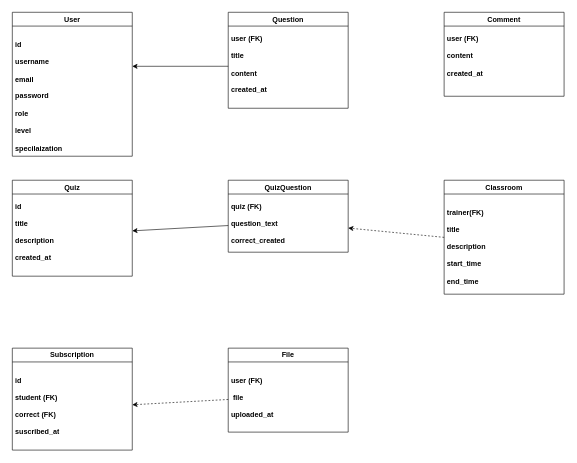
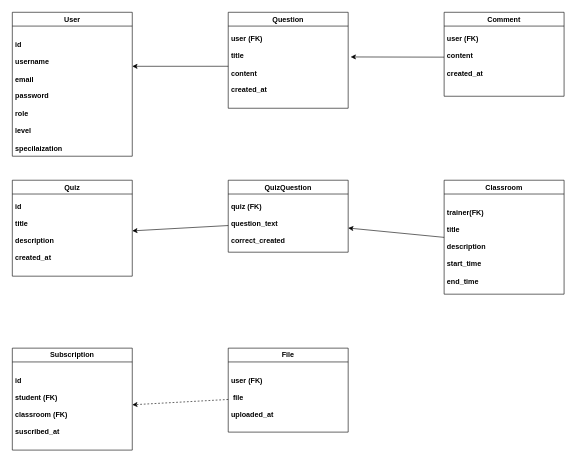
none -> (356, 57)
(397, 233) -> (397, 233)
(39, 378) -> (42, 378)
